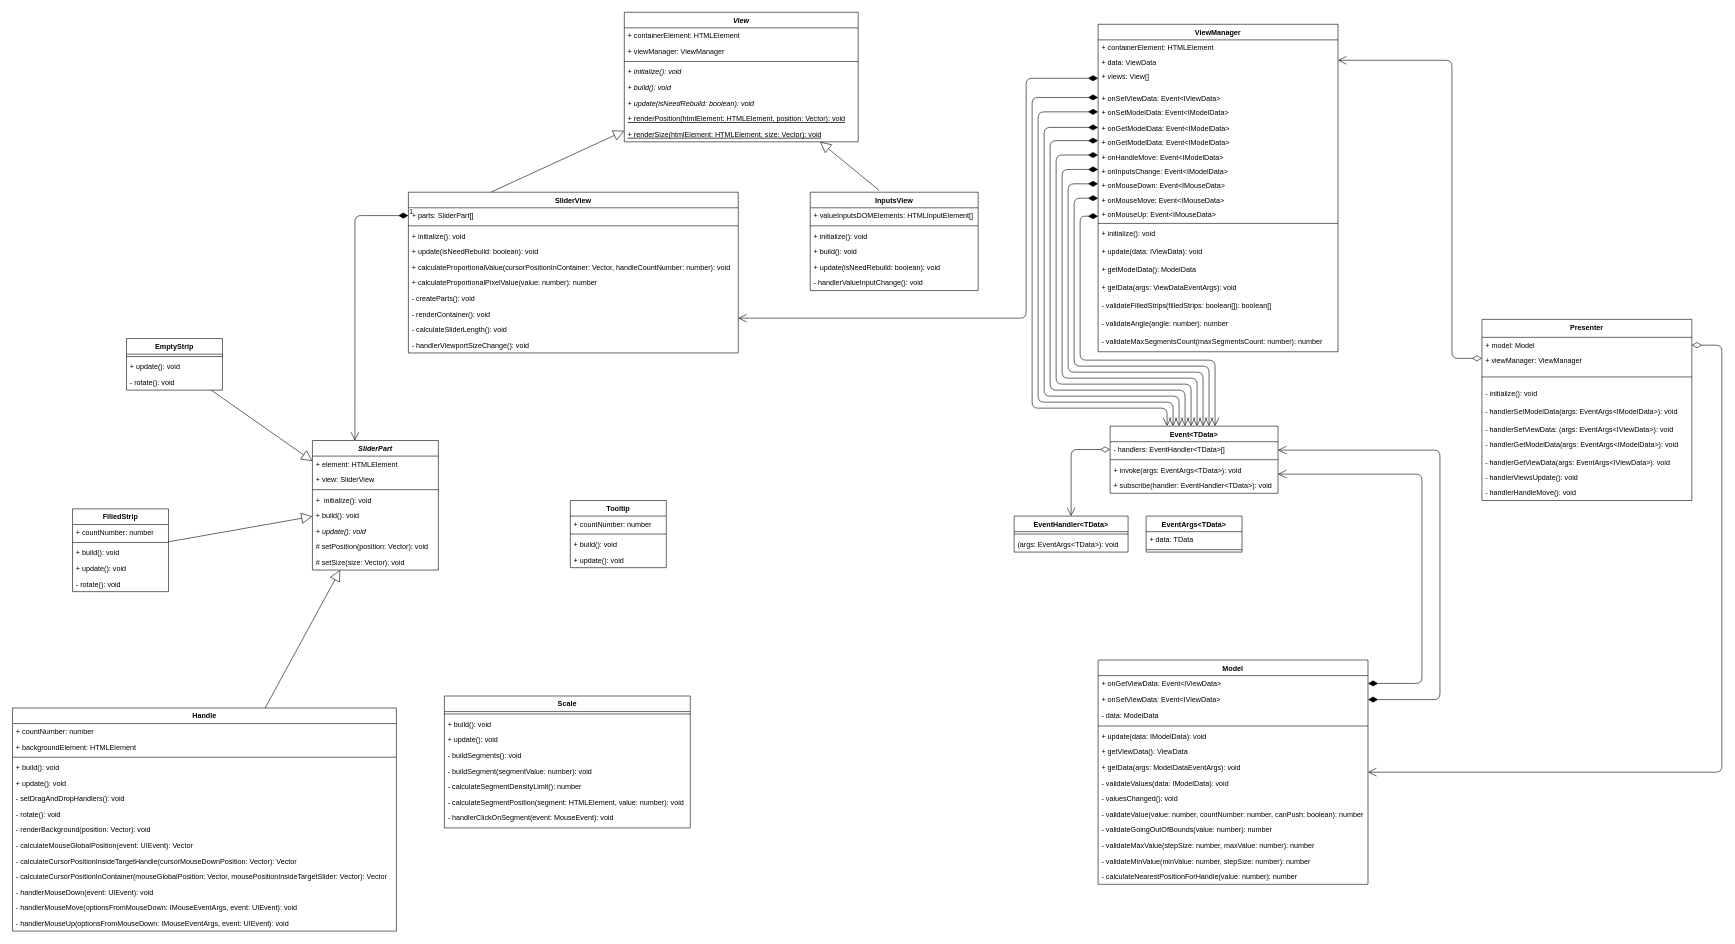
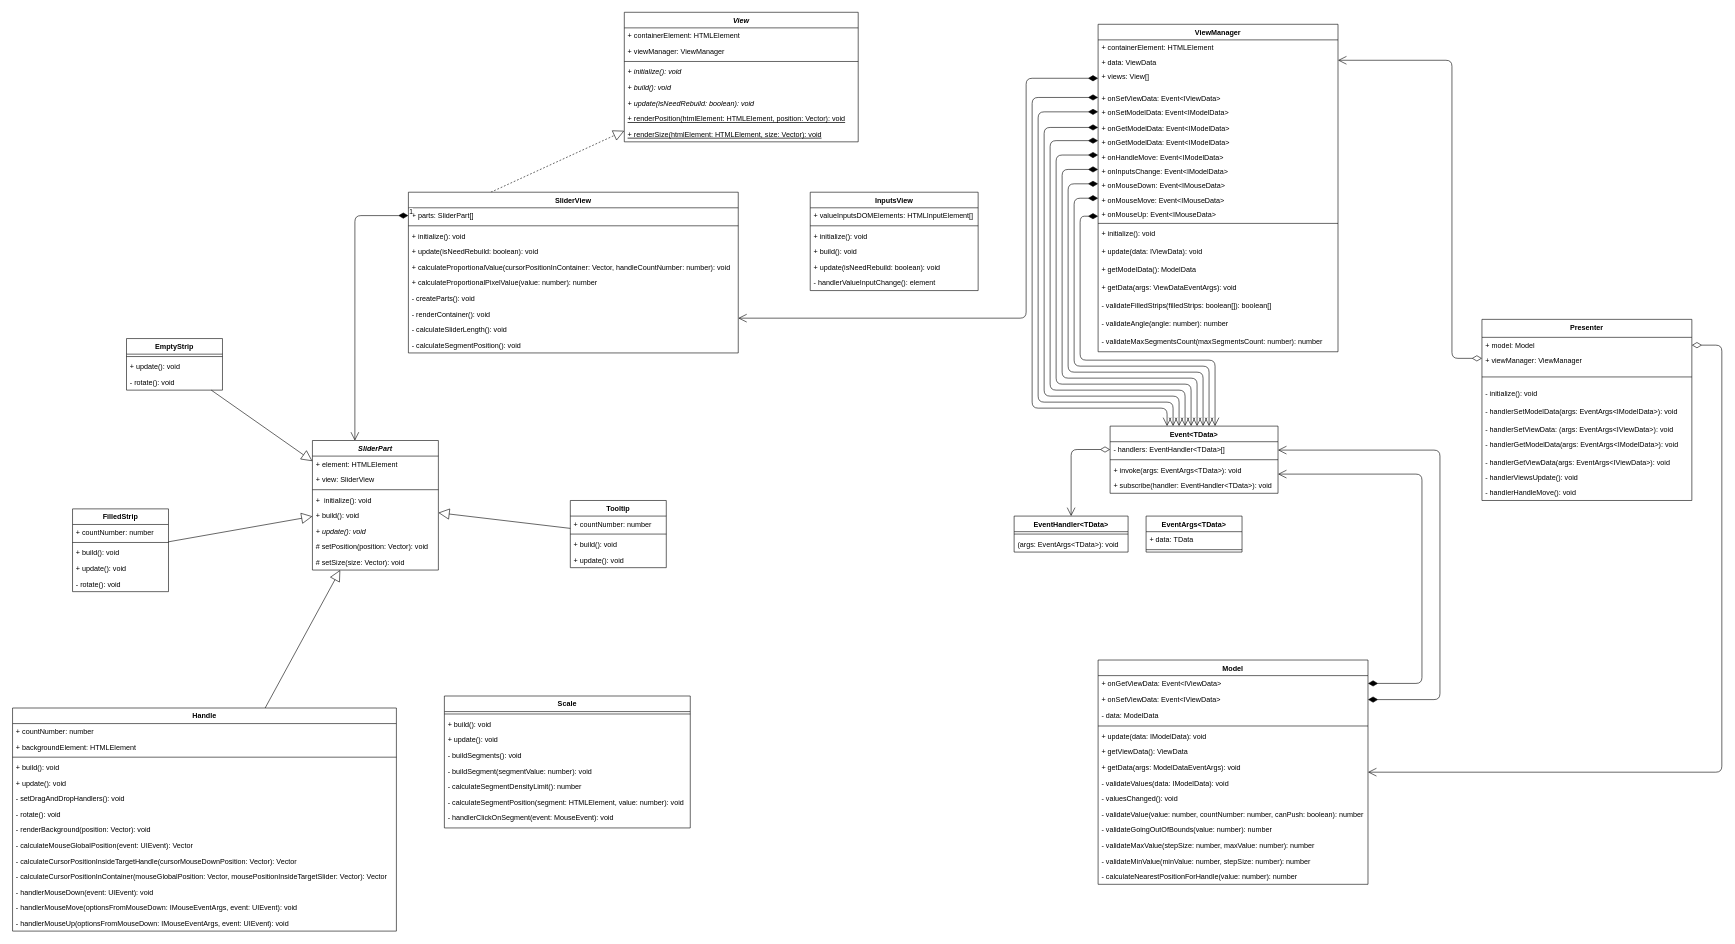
(552, 164) -> (552, 164)
(854, 170) -> none
(876, 283) -> (882, 283)
(477, 346) -> (475, 346)
none -> (509, 521)
